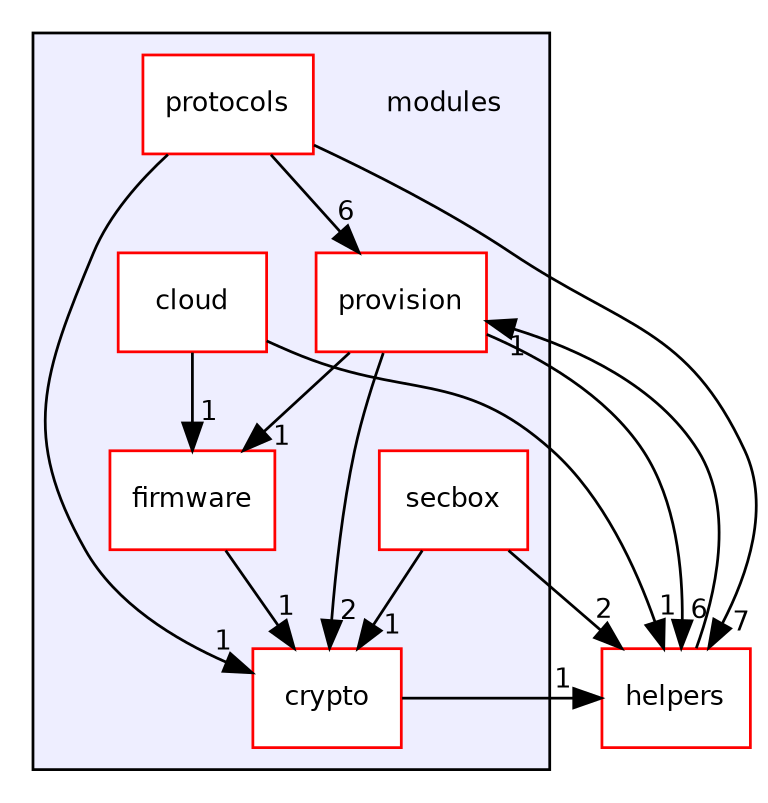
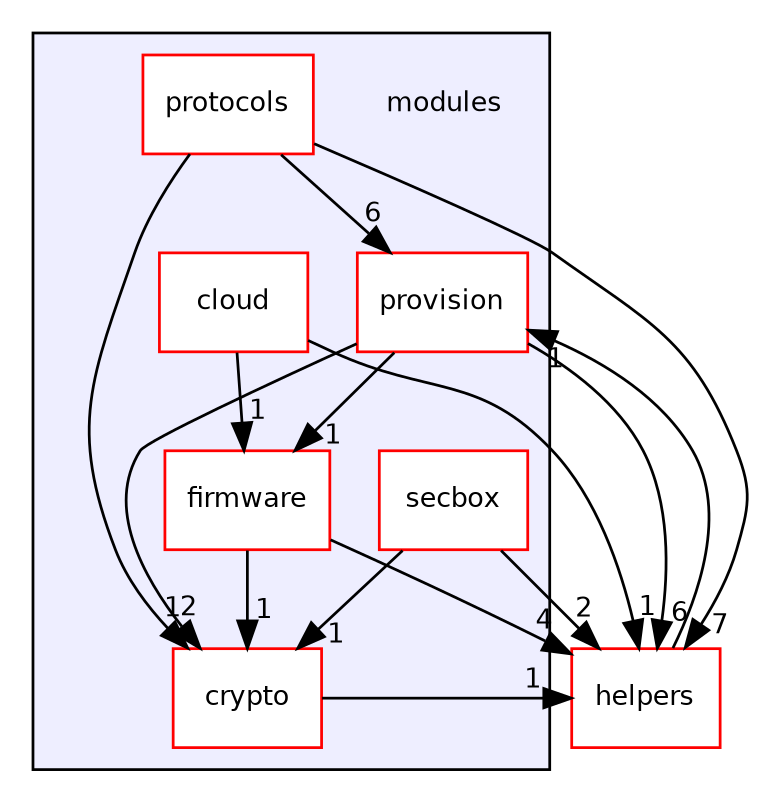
none -> (438, 589)
